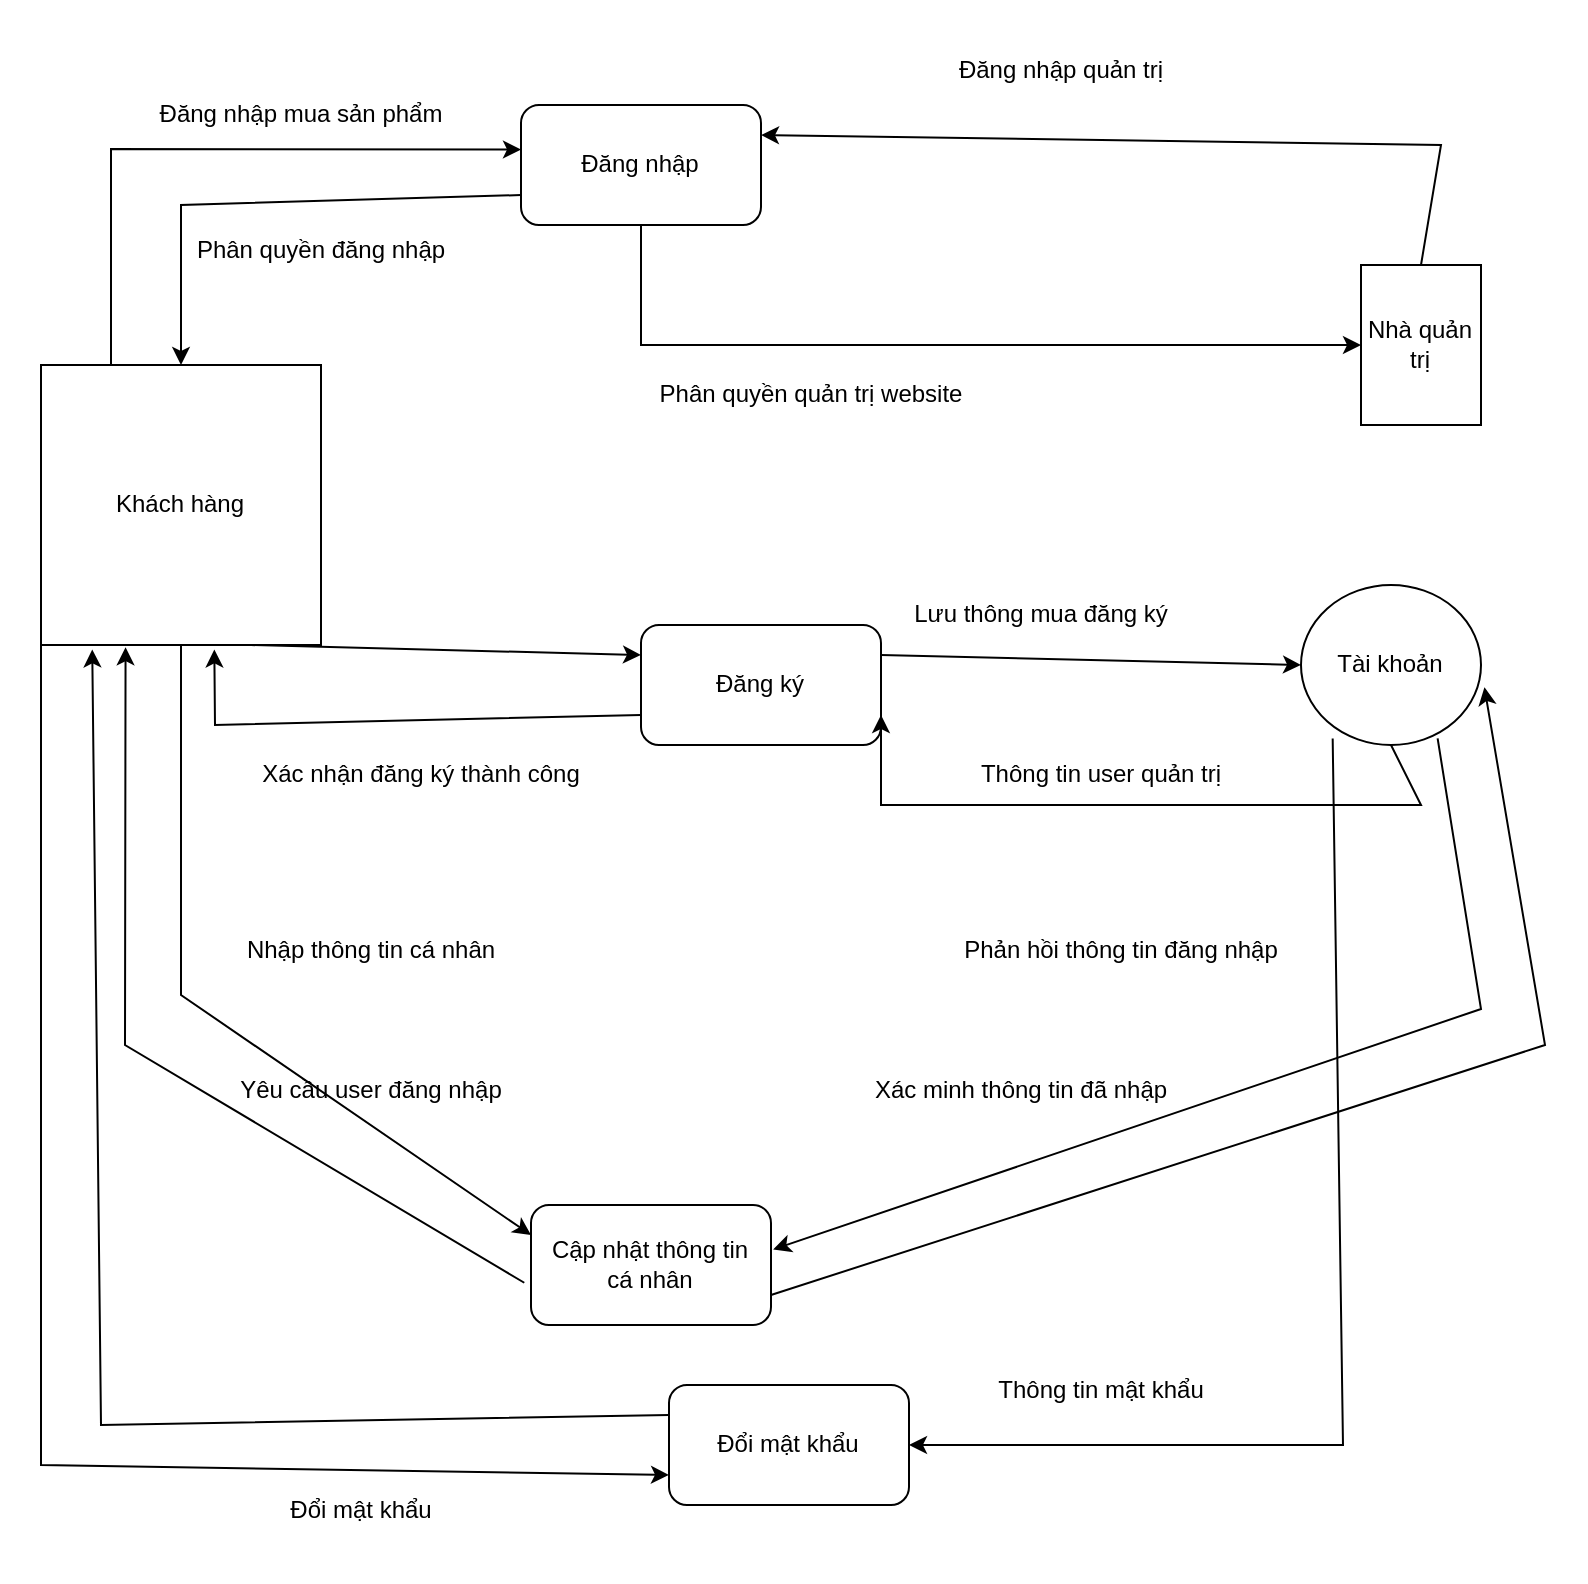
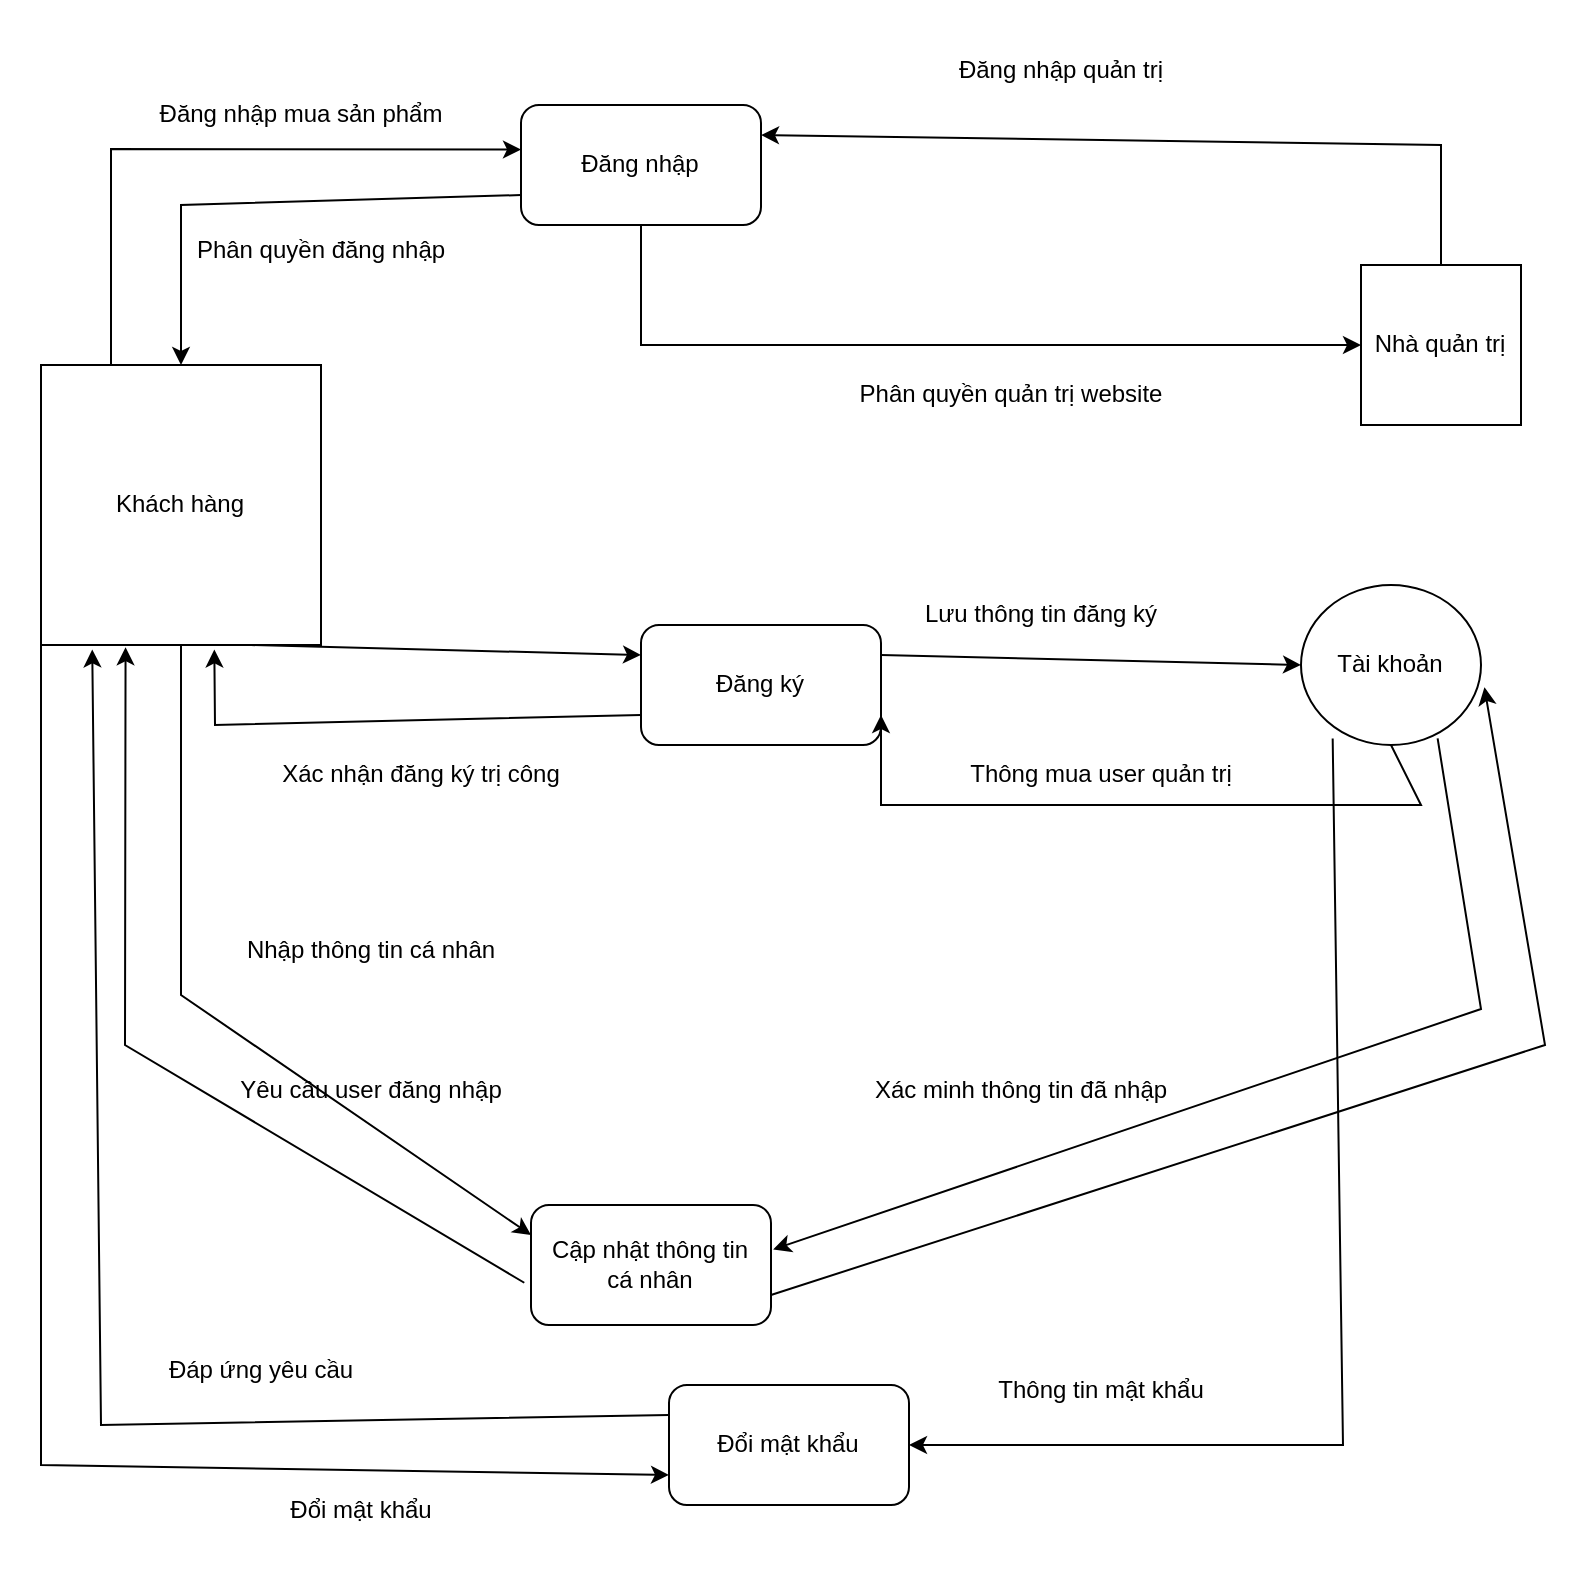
(1421, 345) -> (1441, 345)
(811, 395) -> (1011, 395)
(1042, 615) -> (1042, 615)
(422, 775) -> (422, 775)
(1102, 775) -> (1102, 775)
(1121, 951) -> none
none -> (261, 1371)
